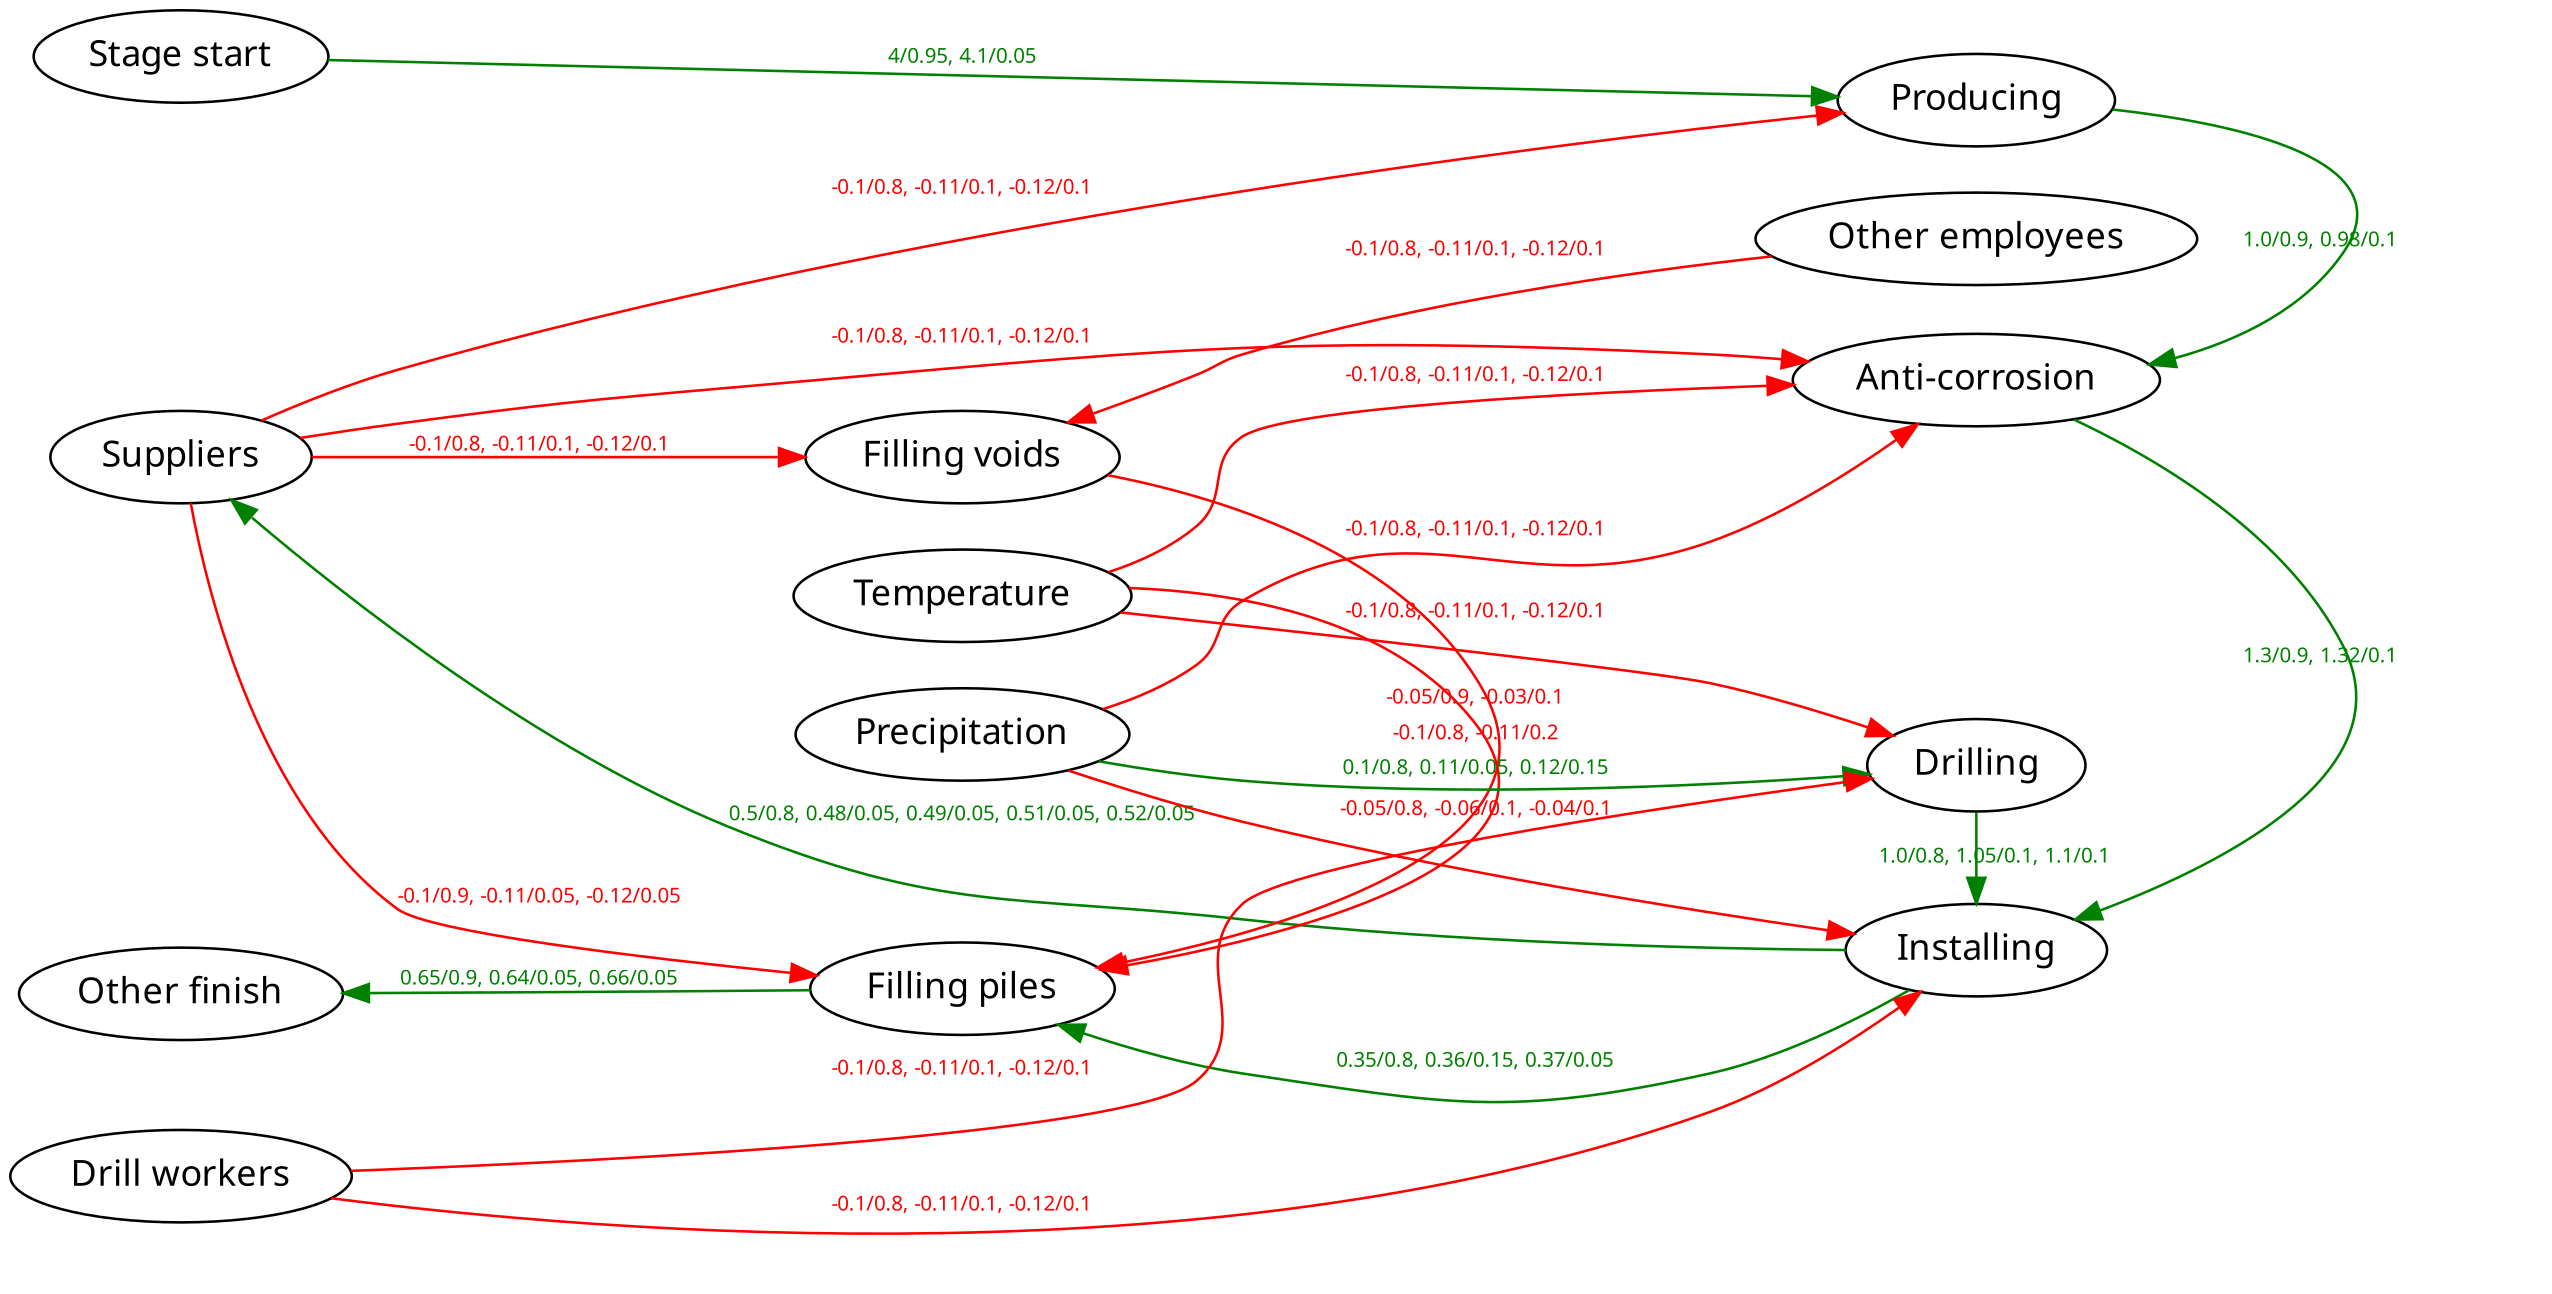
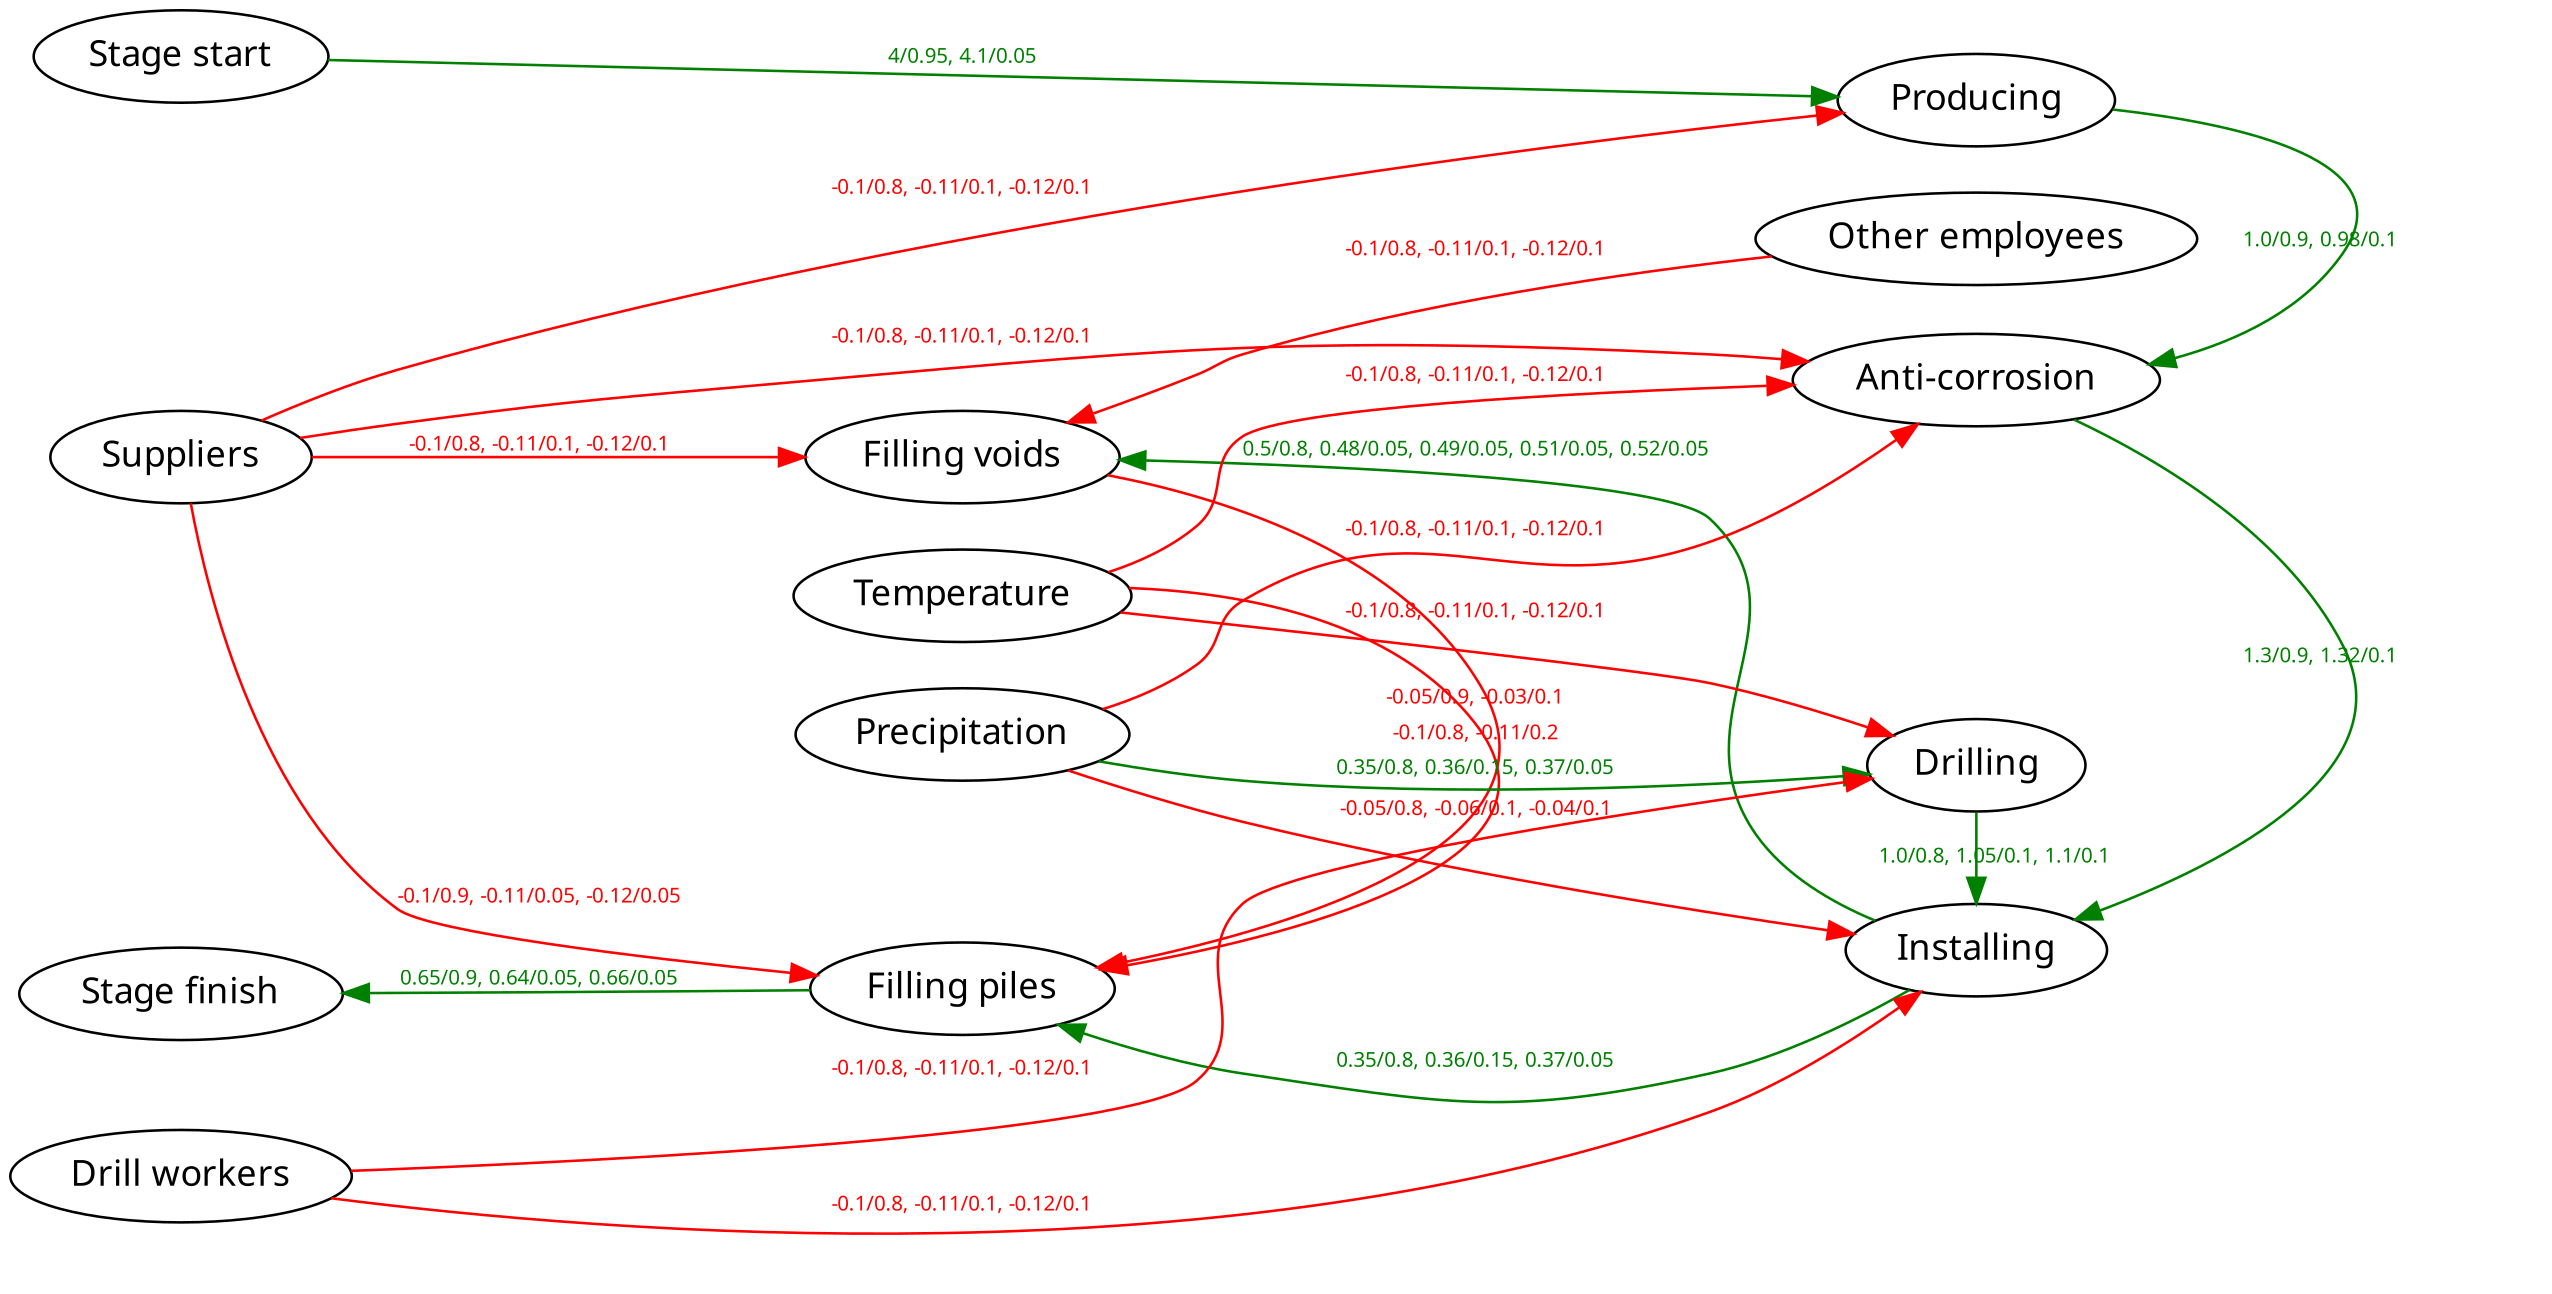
(1476, 769) -> (1476, 769)
(998, 898) -> (1670, 503)
(181, 994) -> (181, 994)
